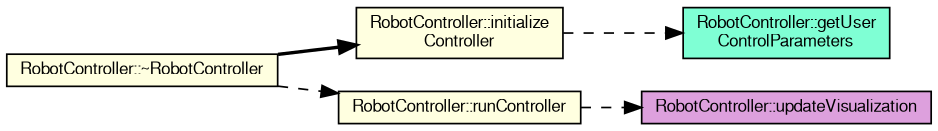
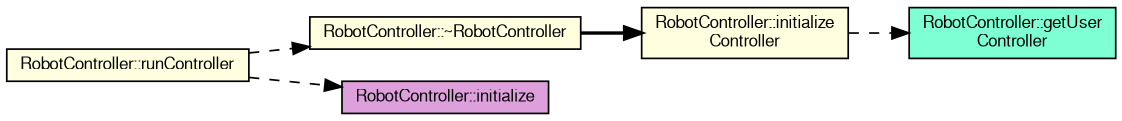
(786, 33) -> (1012, 33)
(299, 89) -> (271, 51)
(786, 108) -> (445, 97)
